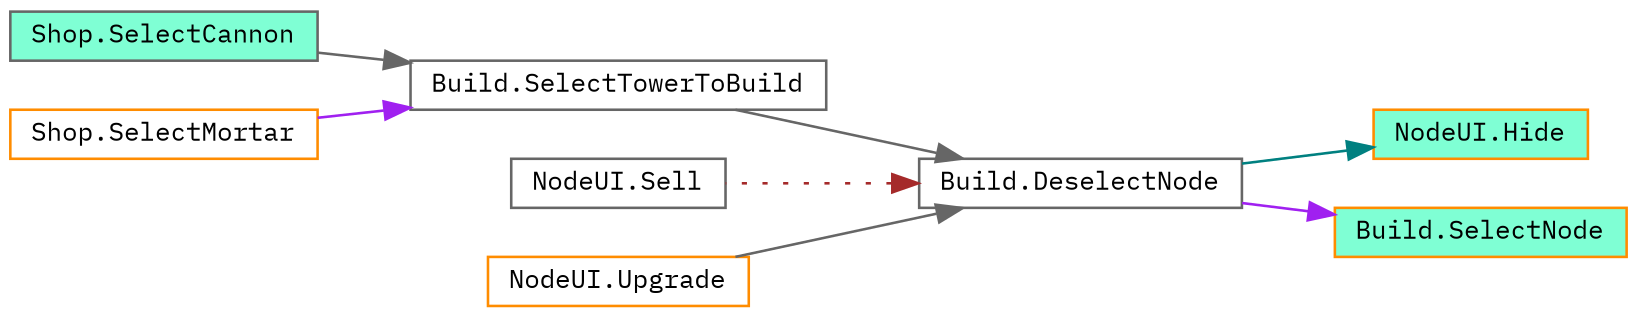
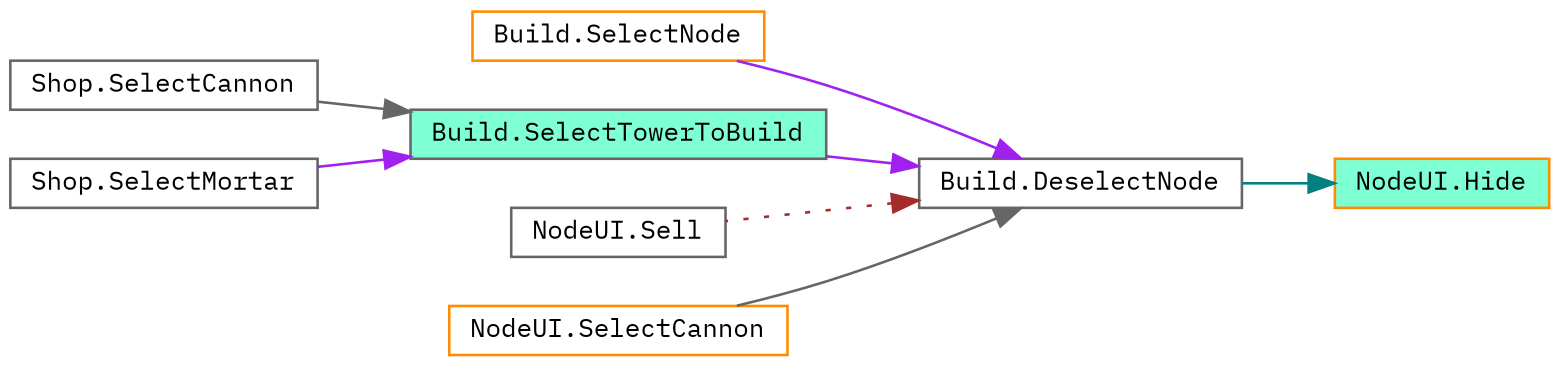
(164, 36) -> (164, 85)
(618, 85) -> (618, 134)
(836, 131) -> (859, 160)
(164, 134) -> (164, 183)
(1275, 207) -> (869, 99)
(1481, 232) -> (618, 36)
(618, 281) -> (618, 330)
